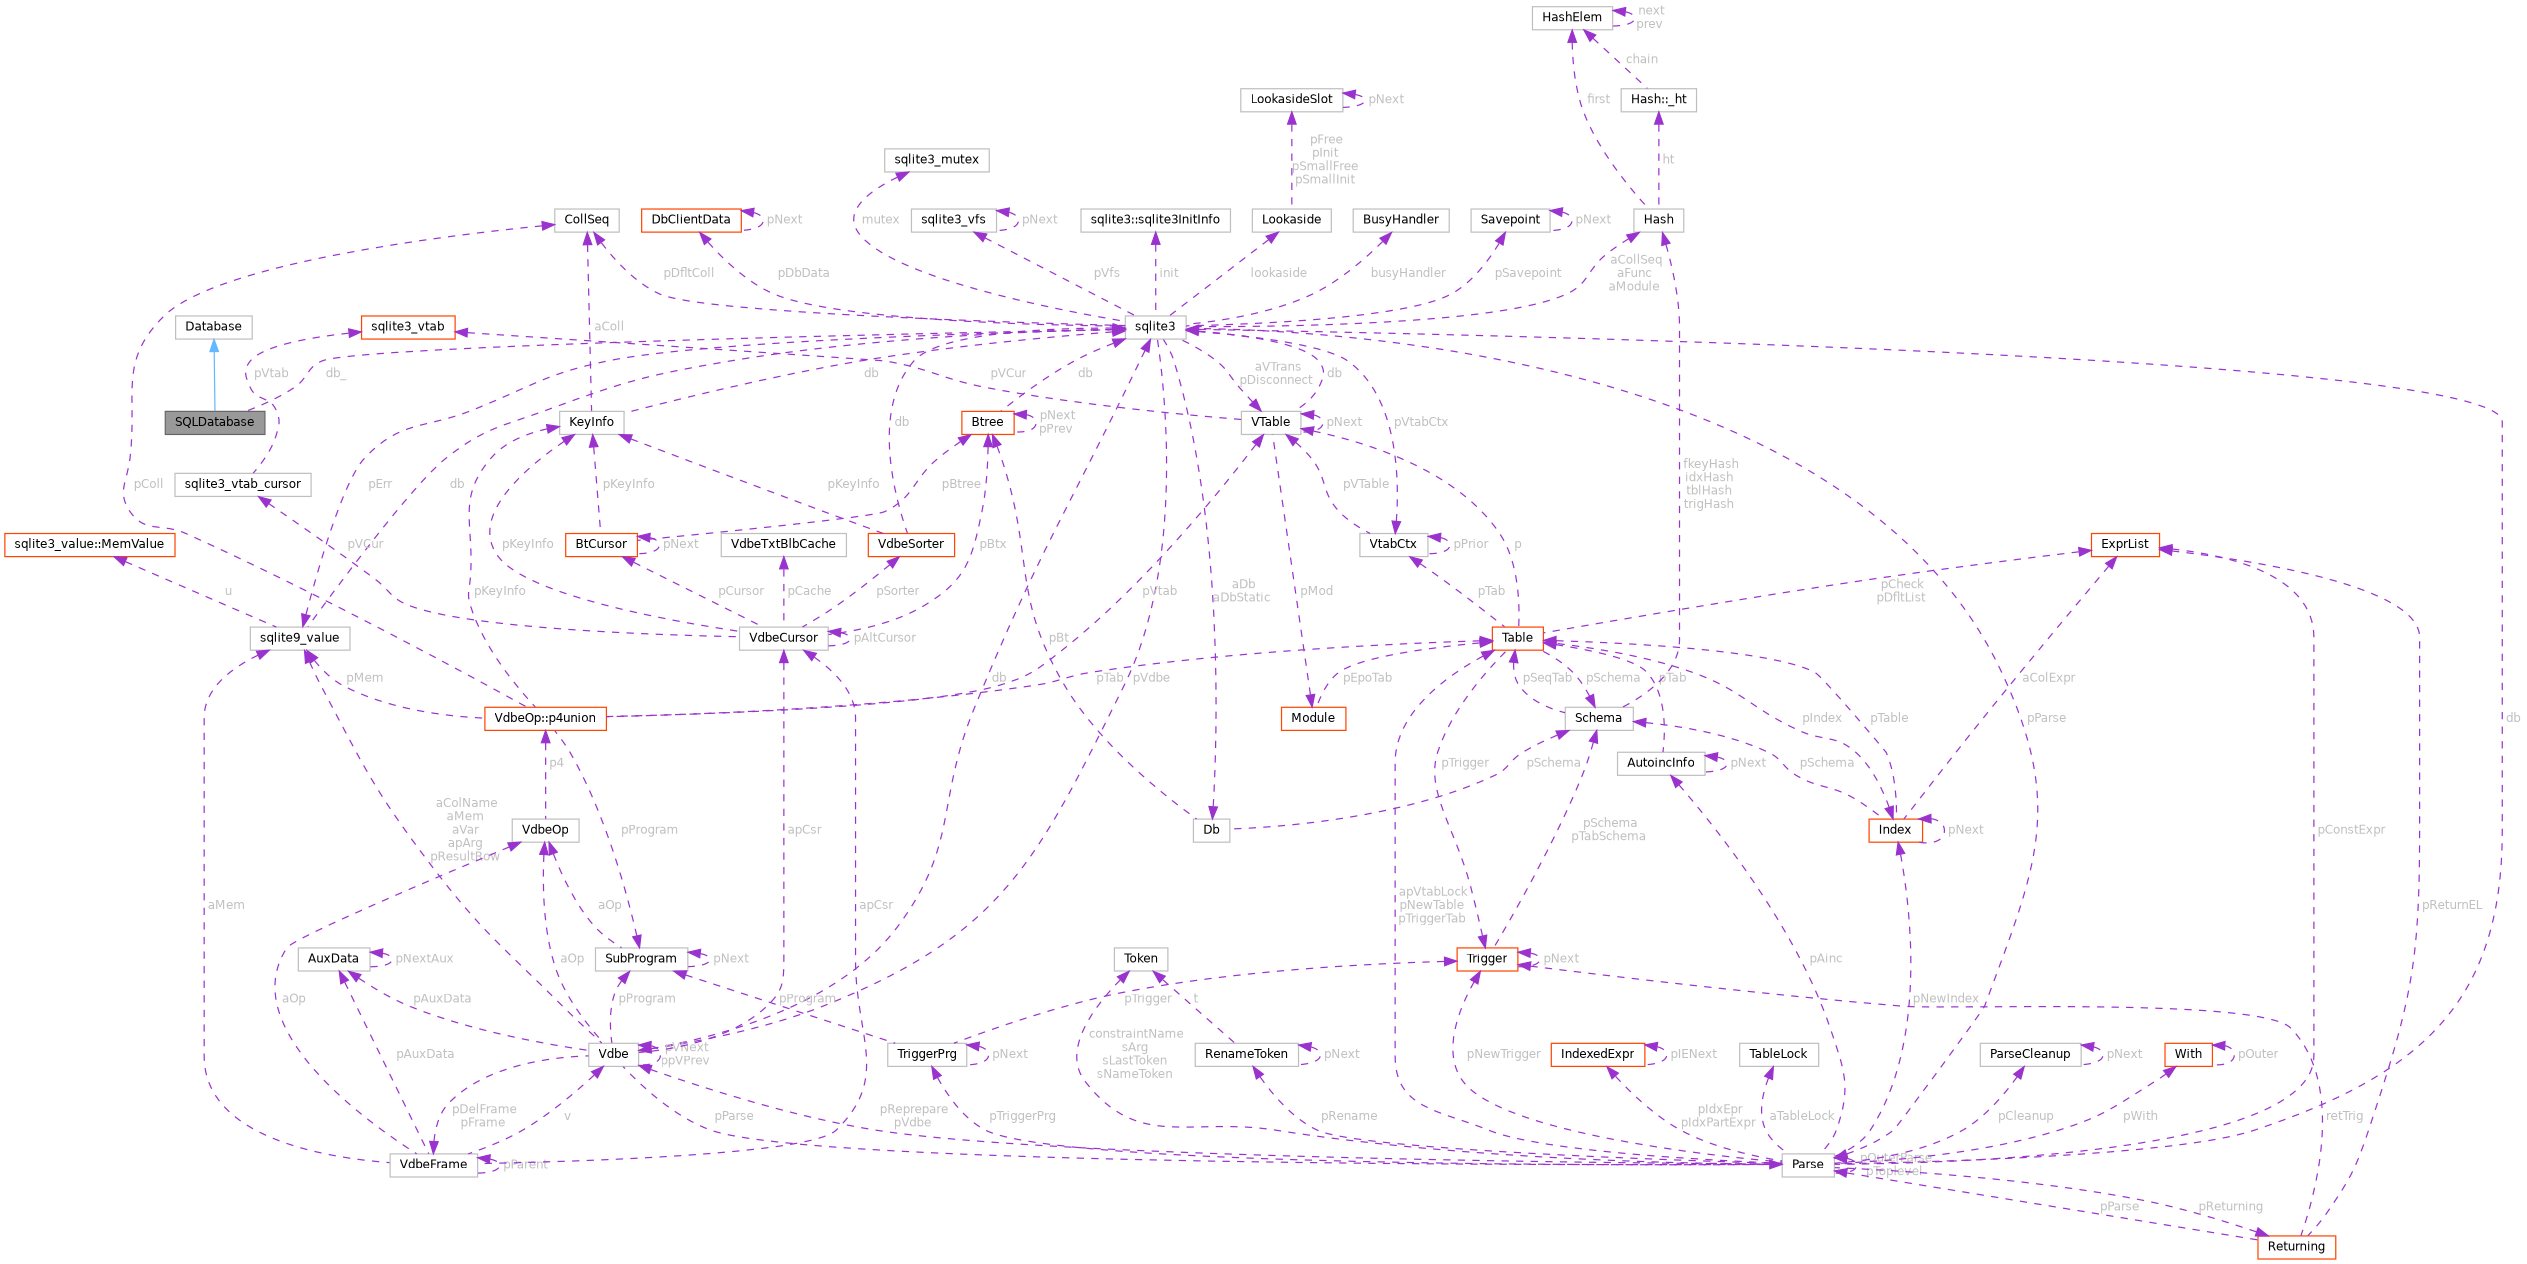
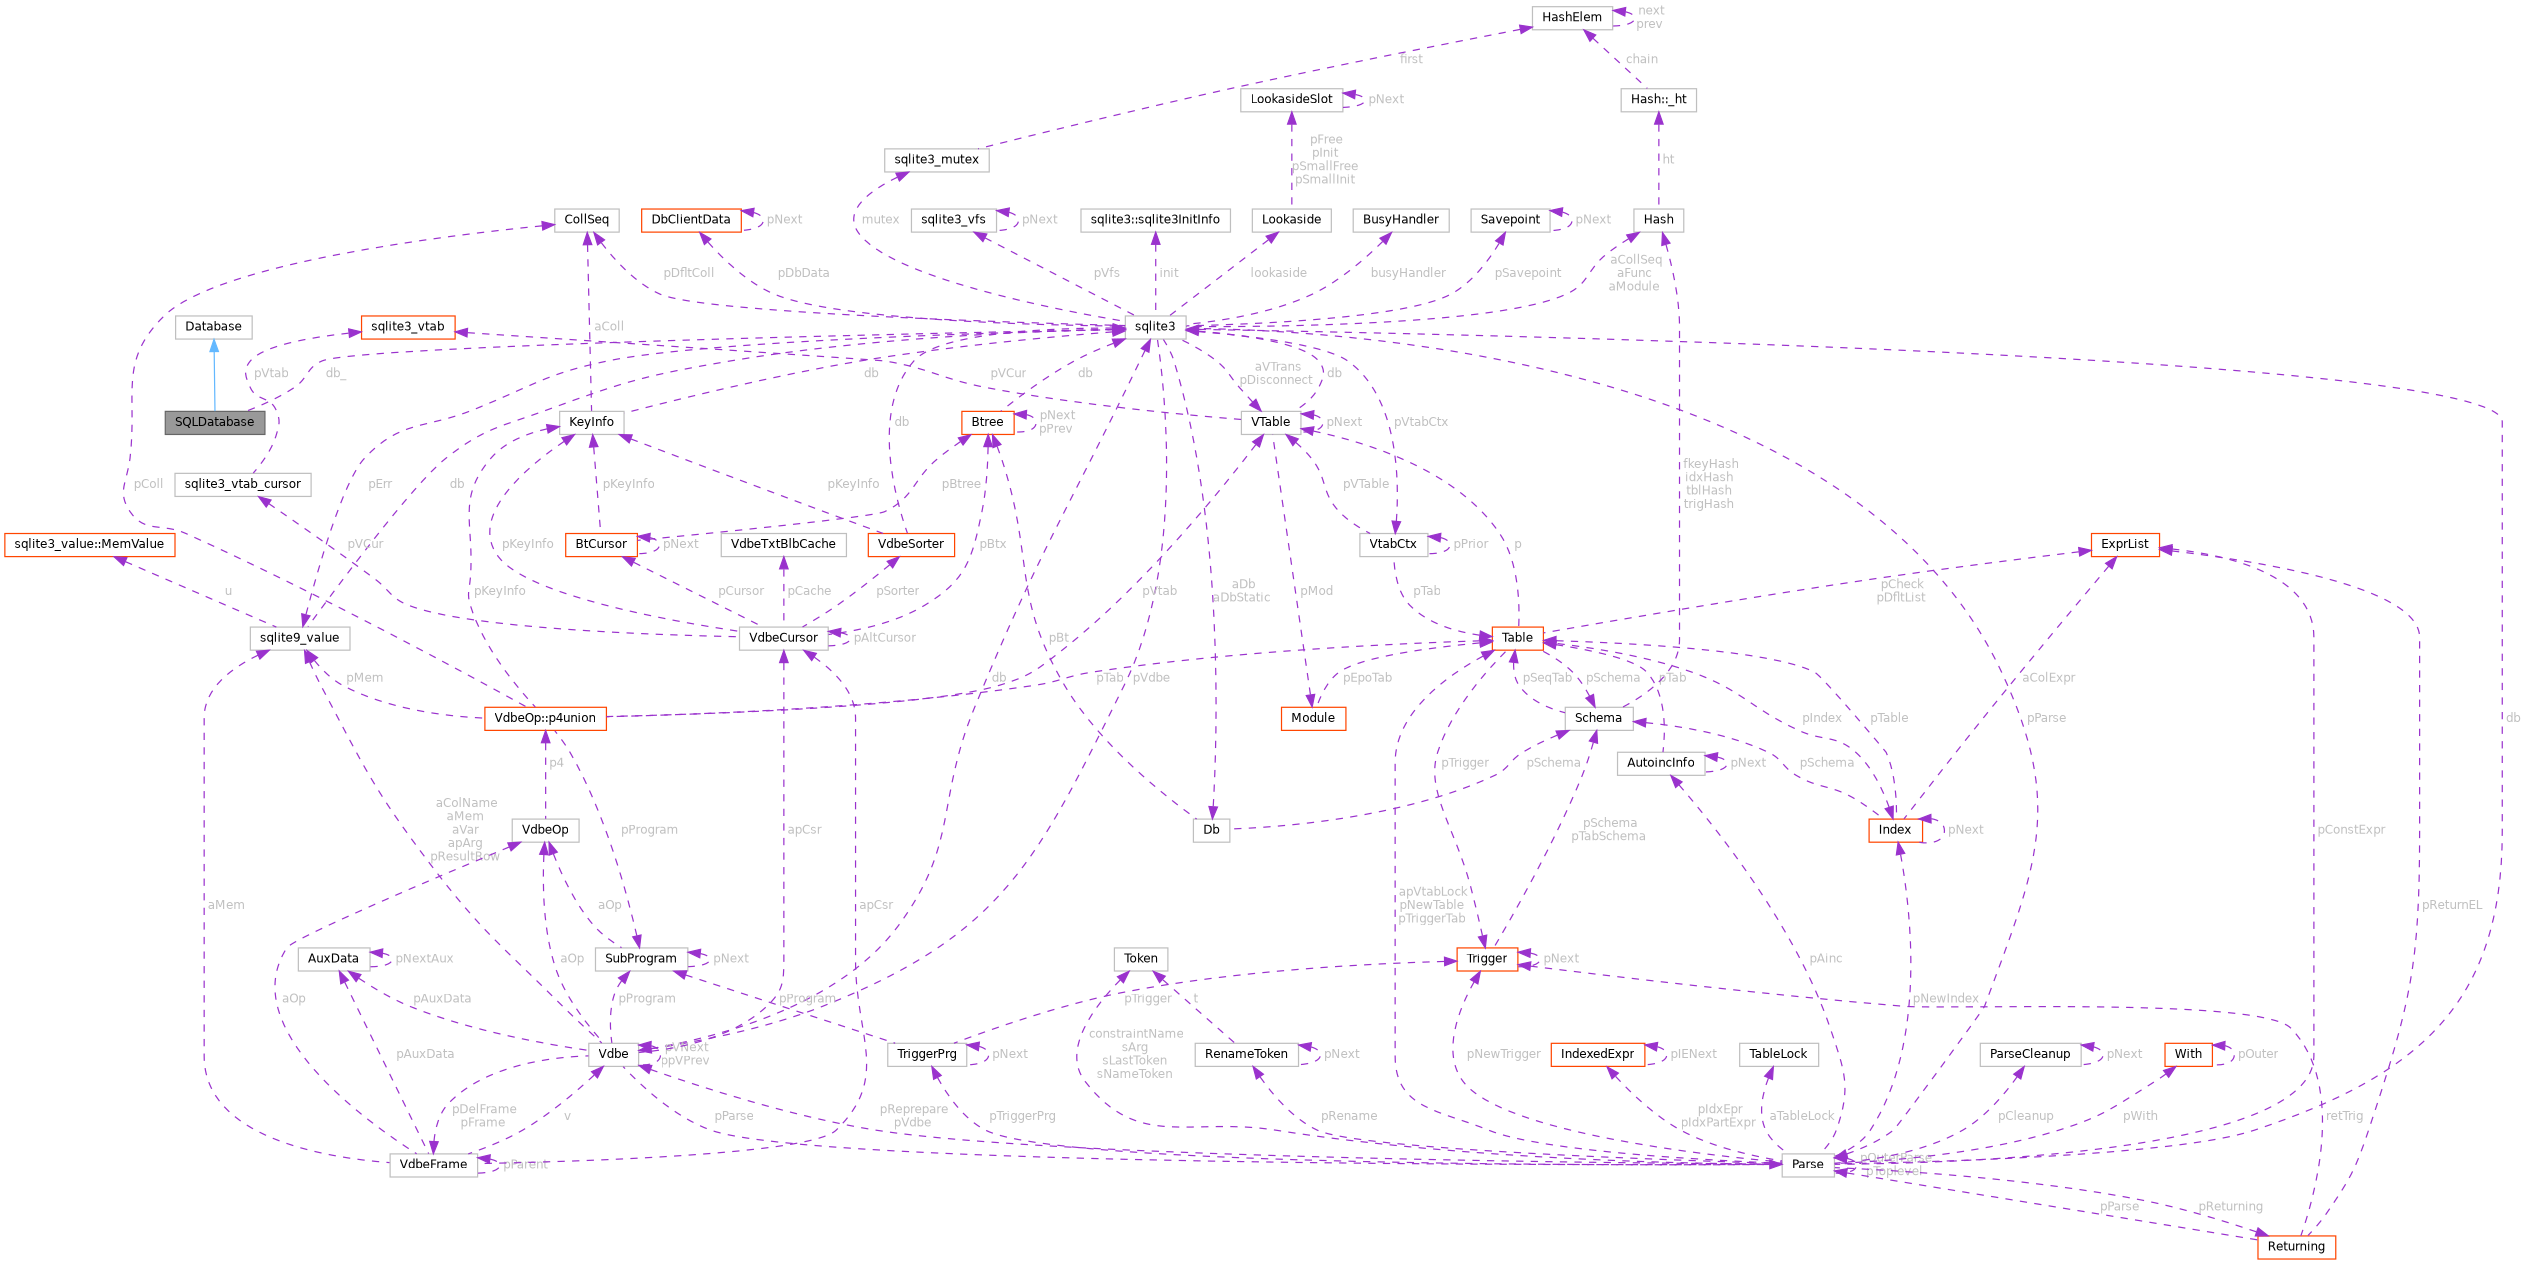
(1593, 133) -> (1248, 85)
(1463, 594) -> (1419, 613)
